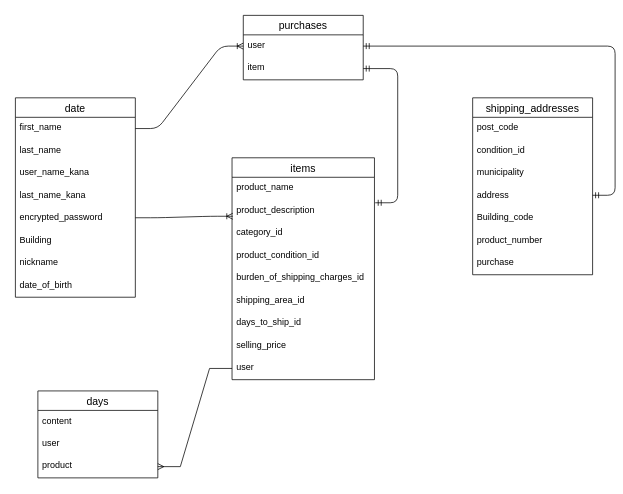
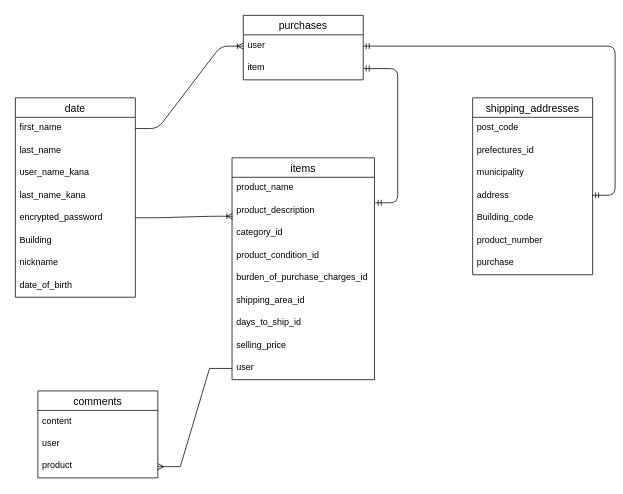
(504, 150) -> (511, 150)
(306, 278) -> (308, 278)
(98, 402) -> (98, 402)
